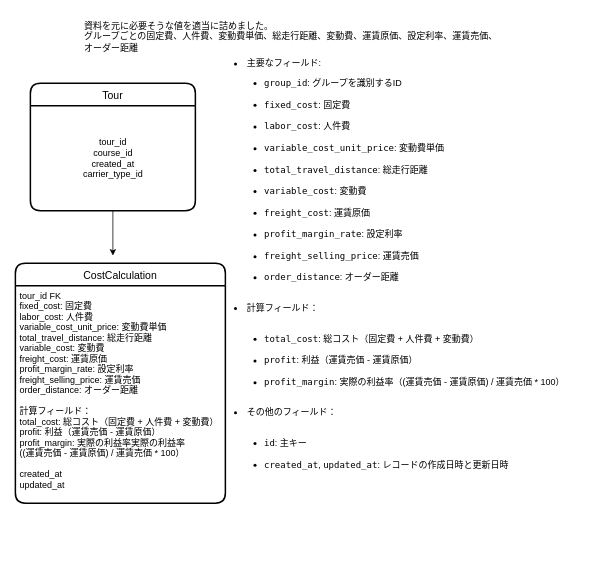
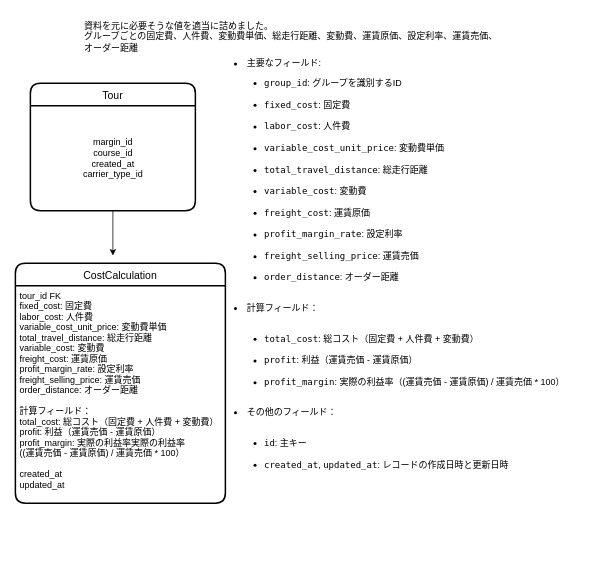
(113, 158) -> (113, 158)
